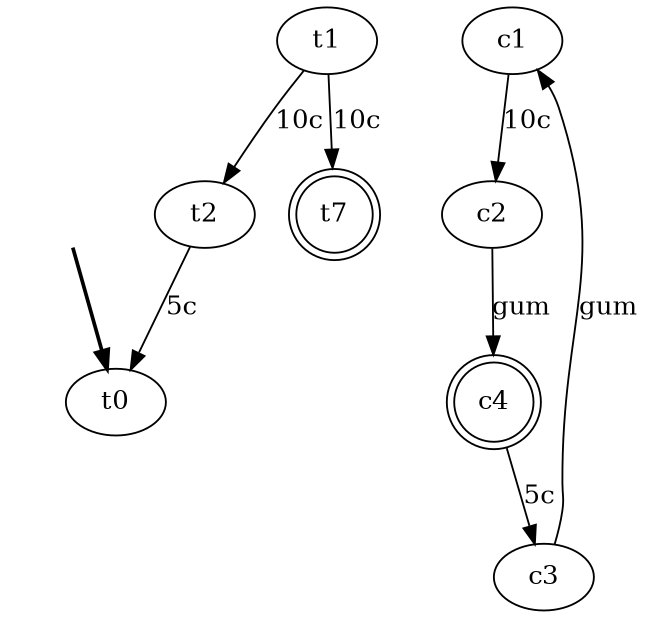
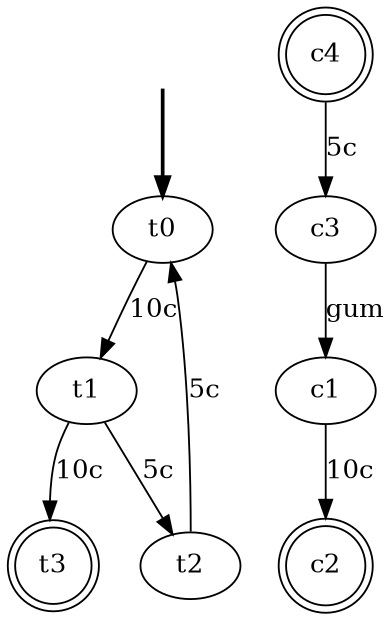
(299, 121) -> (158, 471)
(335, 215) -> (53, 566)
(492, 215) -> (326, 566)
(493, 292) -> none
none -> (127, 301)
